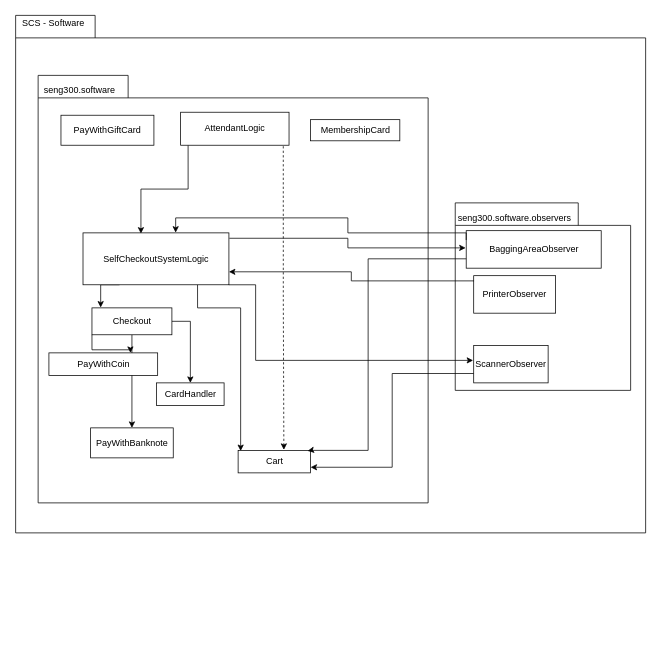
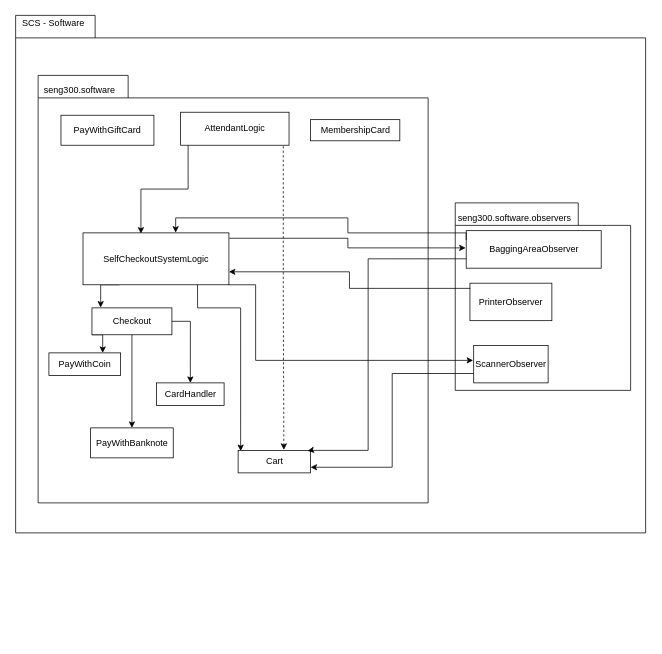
(514, 294) -> (511, 302)
(103, 364) -> (85, 364)
